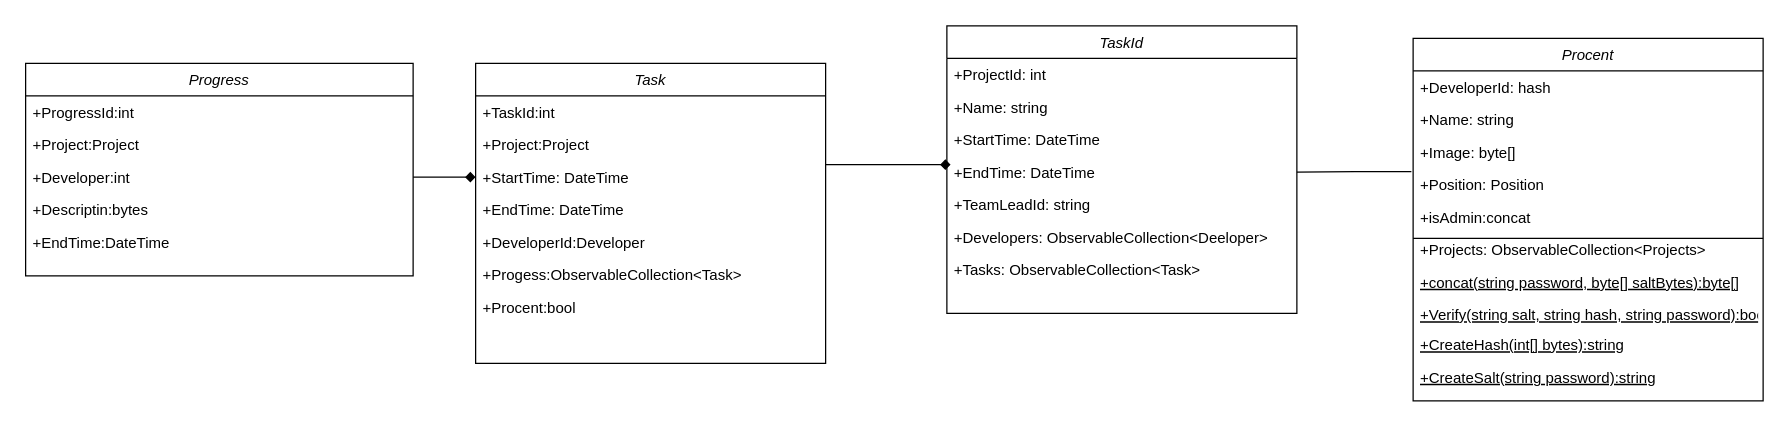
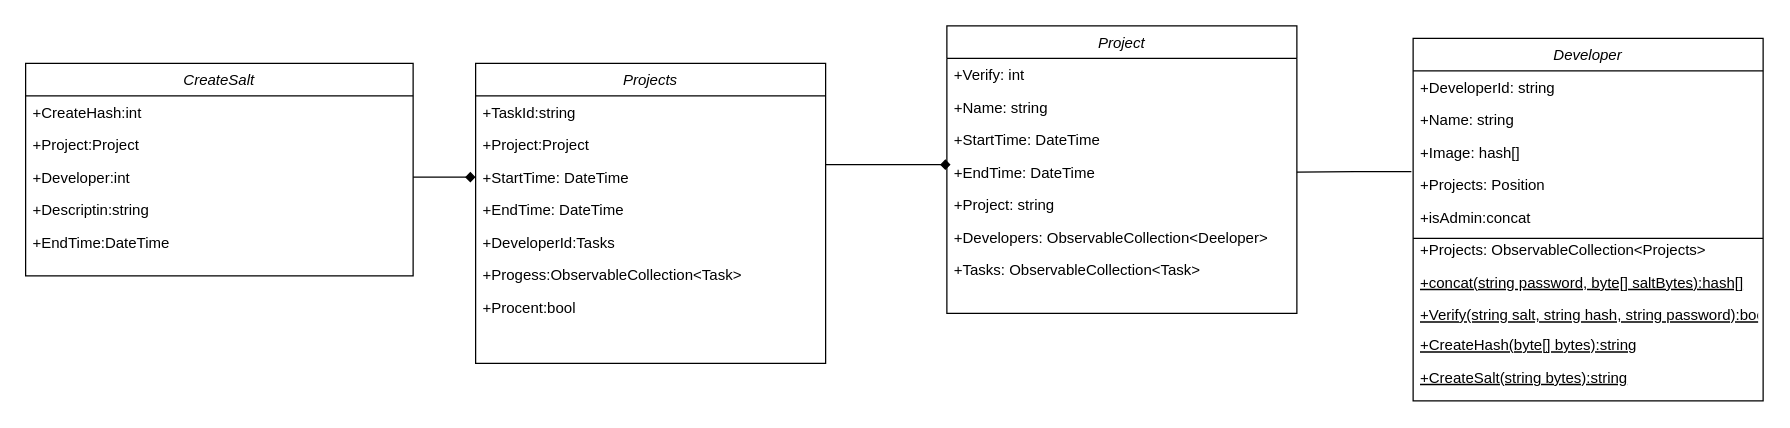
(1121, 43) -> (1121, 43)
(1588, 55) -> (1588, 55)
(1011, 75) -> (996, 75)
(219, 80) -> (219, 80)
(650, 80) -> (650, 80)
(1490, 88) -> (1496, 88)
(92, 113) -> (92, 113)
(525, 113) -> (537, 113)
(1475, 153) -> (1475, 153)
(1488, 185) -> (1492, 185)
(1028, 205) -> (1015, 205)
(98, 210) -> (100, 210)
(569, 243) -> (554, 243)
(1612, 283) -> (1612, 283)
(1542, 345) -> (1549, 345)
(1557, 378) -> (1545, 378)
